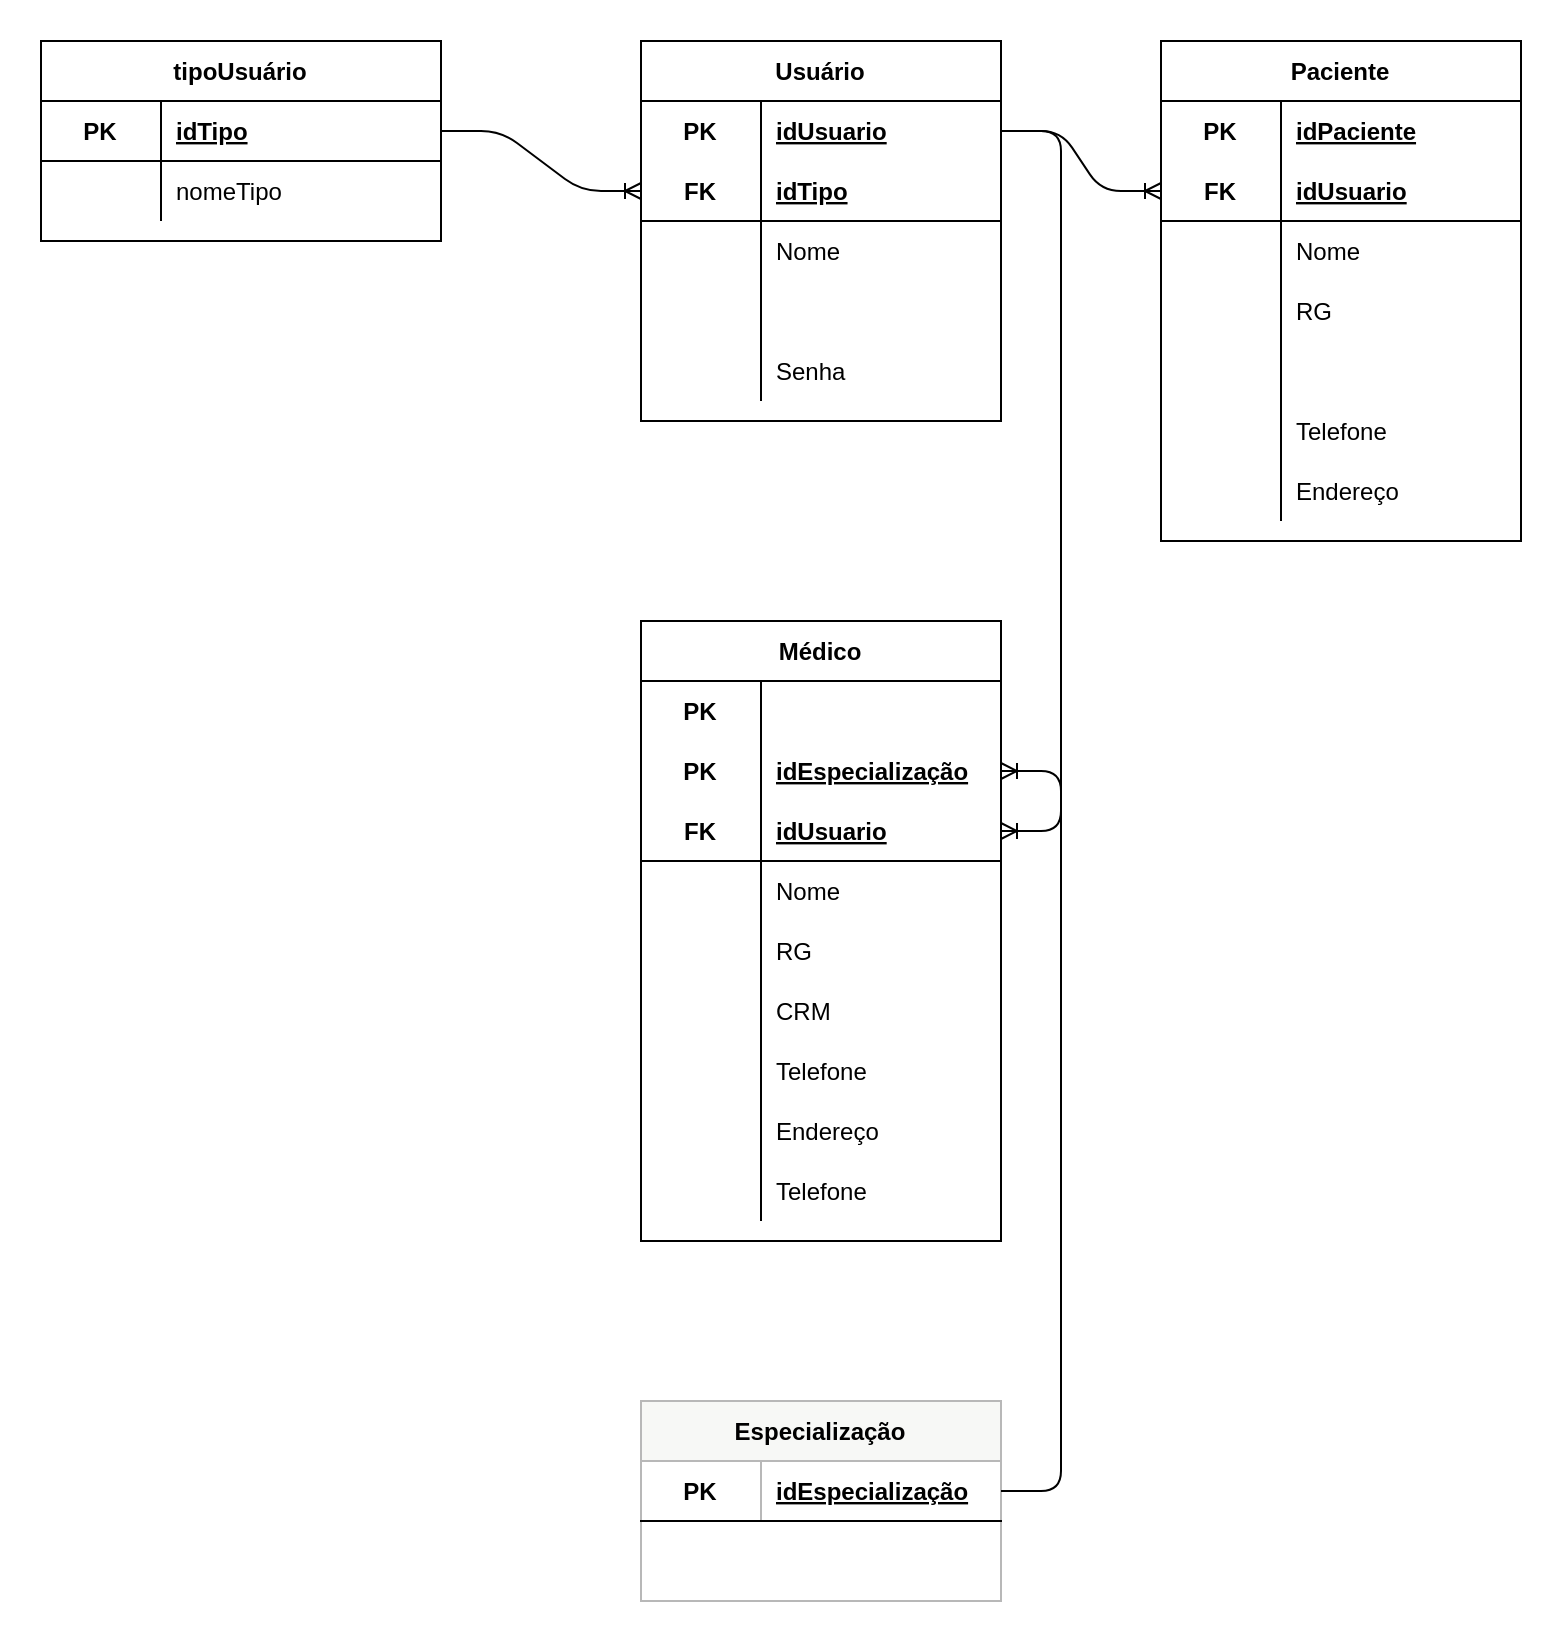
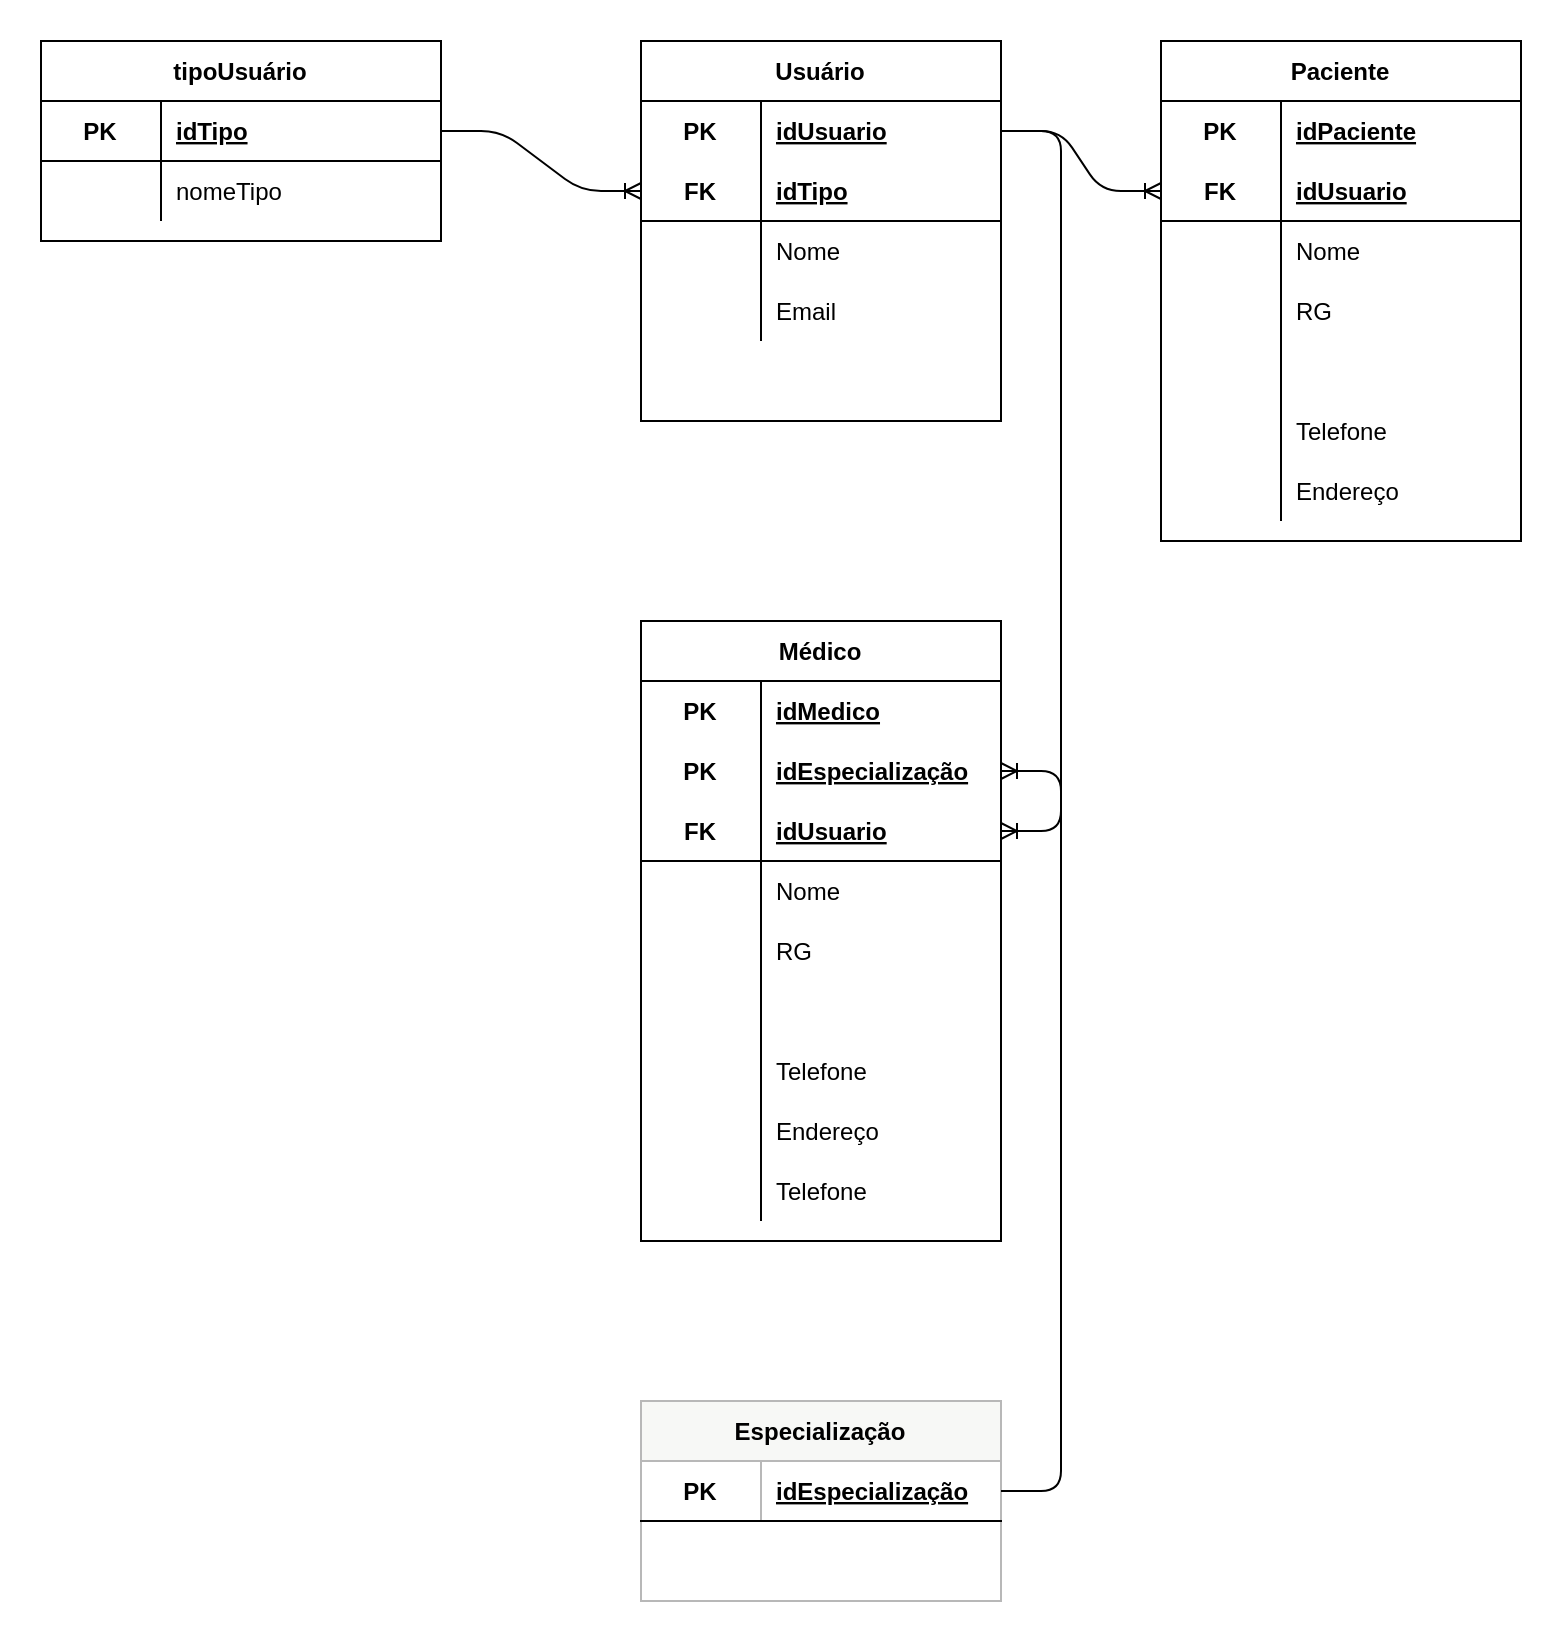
none -> (881, 311)
(881, 371) -> none
none -> (881, 711)
(881, 1011) -> none
